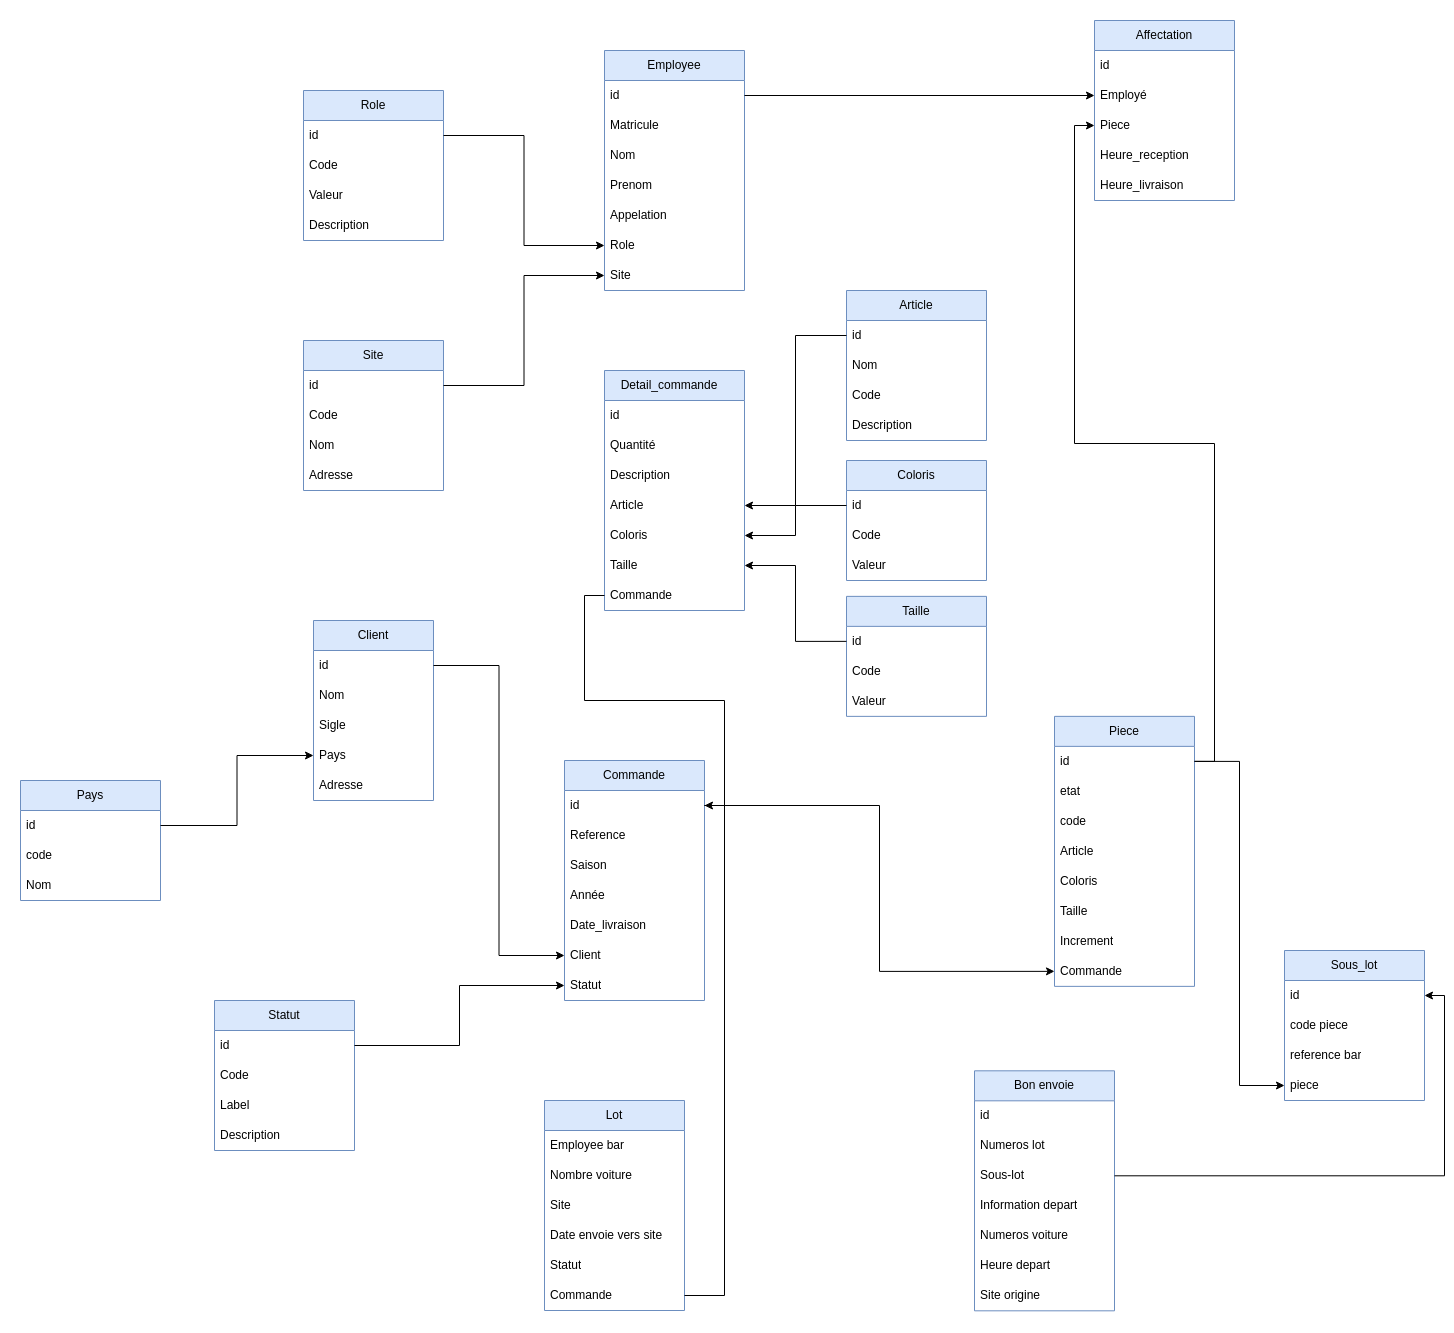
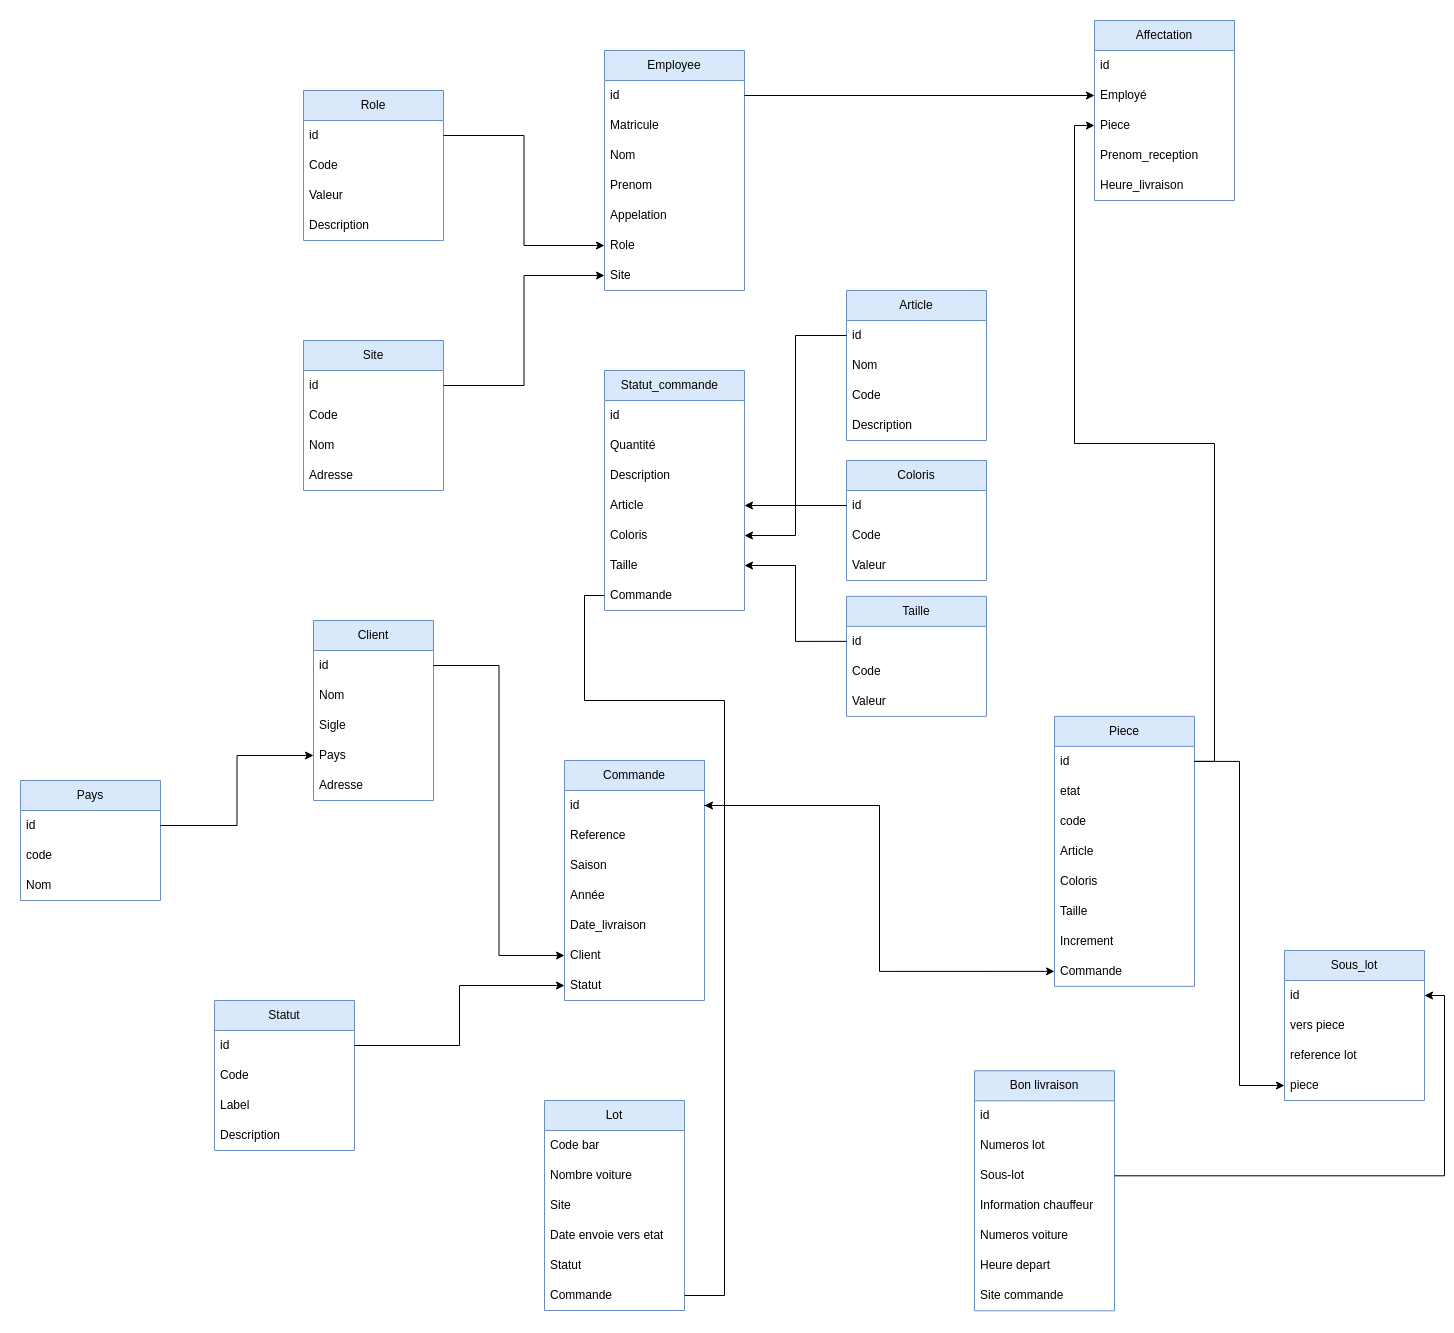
(1149, 156) -> (1153, 156)
(675, 386) -> (675, 386)
(1321, 1026) -> (1321, 1026)
(1333, 1056) -> (1331, 1056)
(1045, 1086) -> (1045, 1086)
(588, 1146) -> (576, 1146)
(1038, 1206) -> (1046, 1206)
(613, 1236) -> (615, 1236)
(1015, 1296) -> (1021, 1296)
